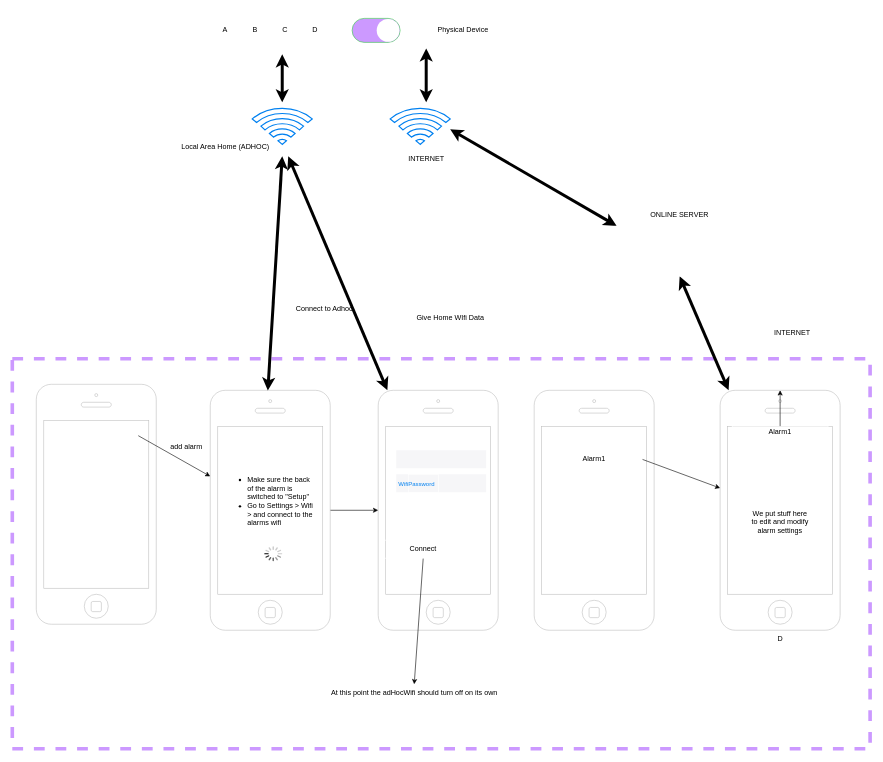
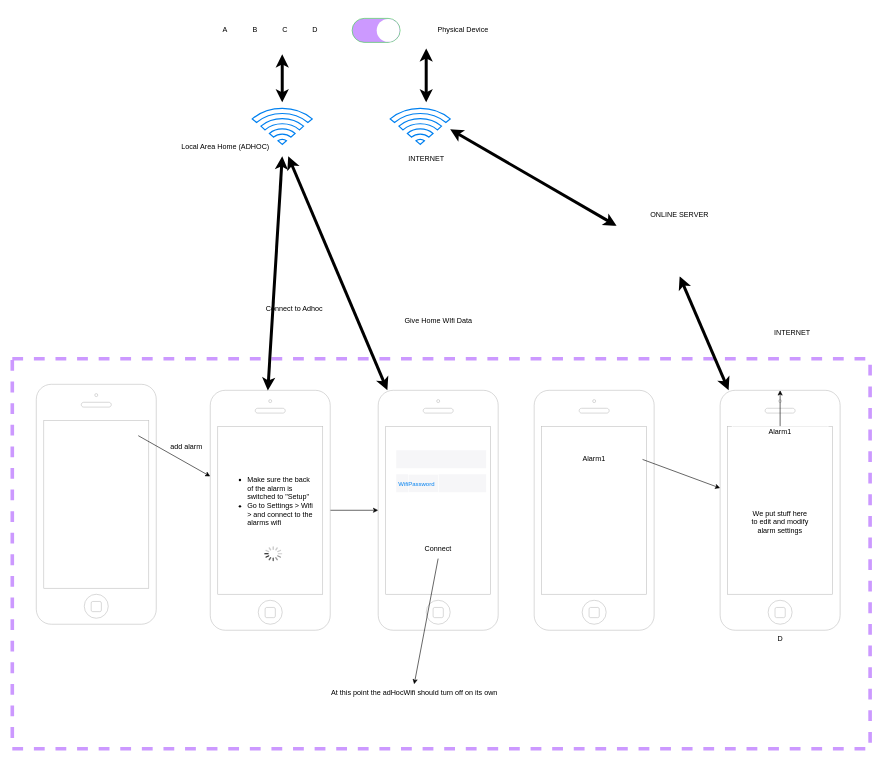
(324, 309) -> (294, 309)
(450, 318) -> (438, 321)
(423, 549) -> (438, 549)
